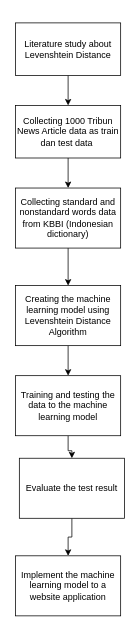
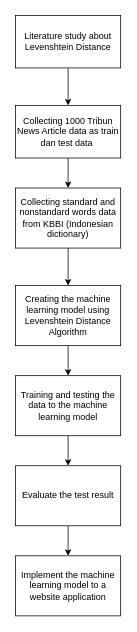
(68, 49) -> (68, 42)
(72, 488) -> (68, 495)
